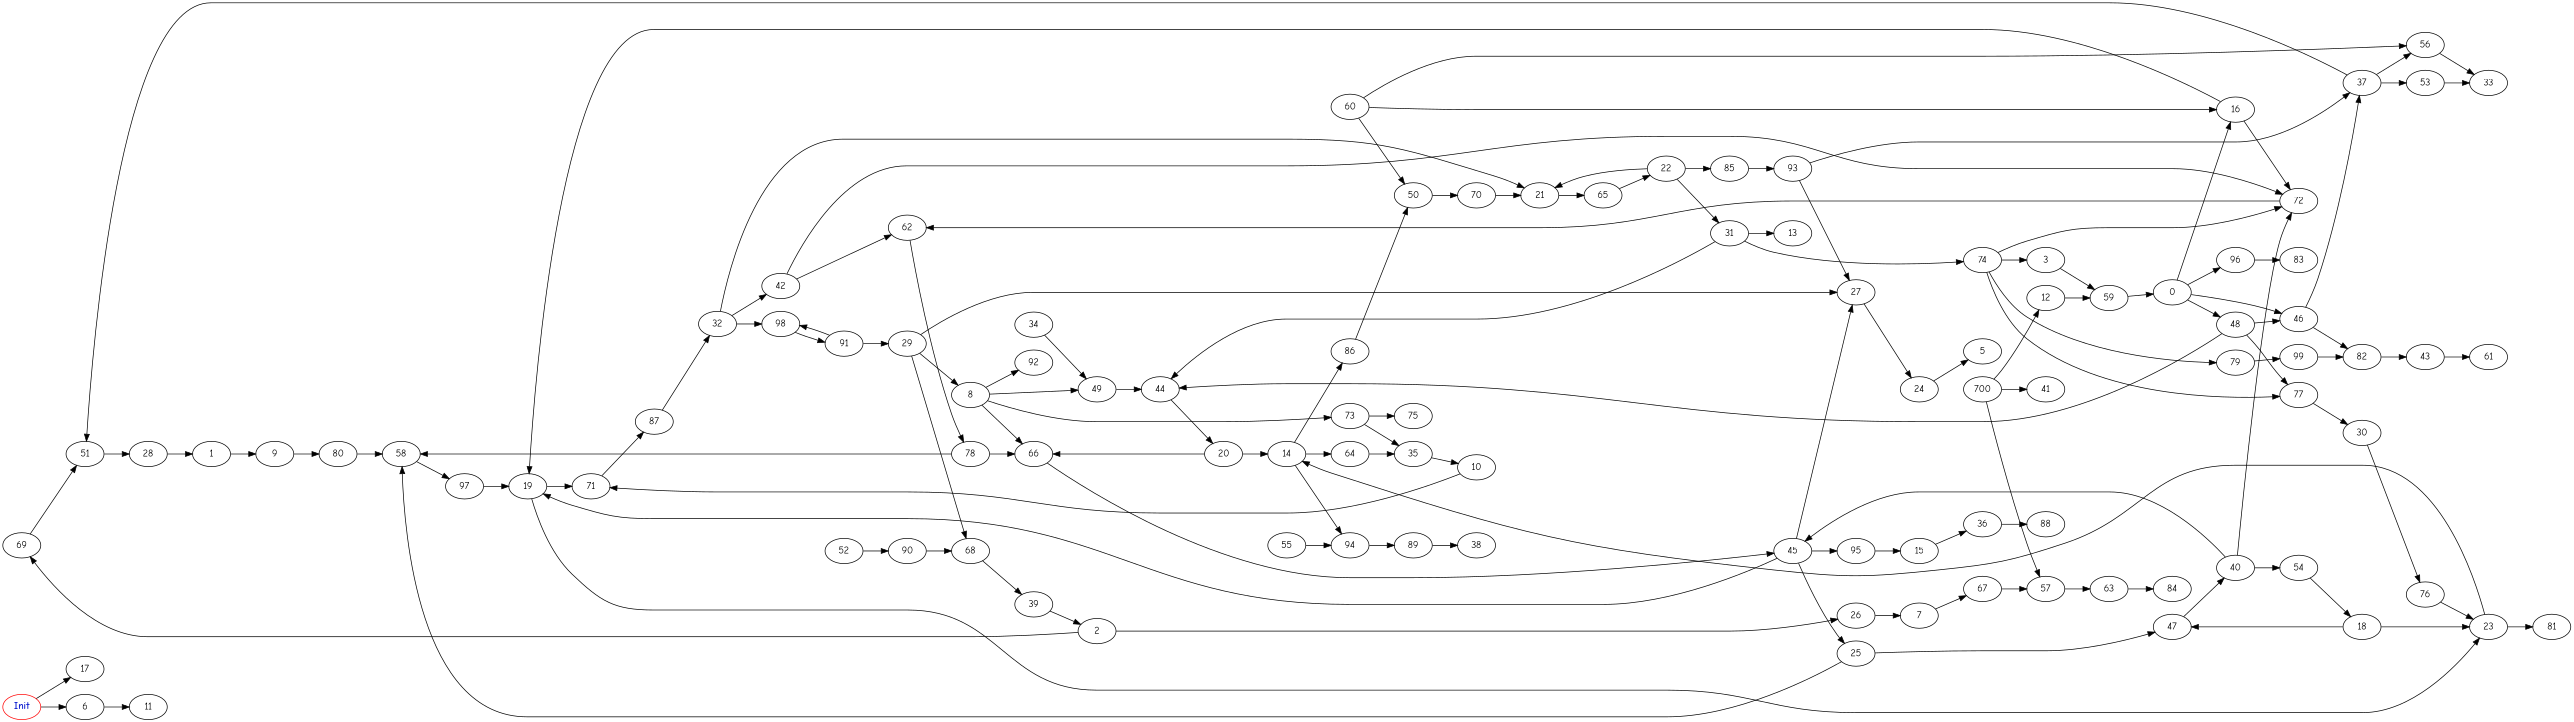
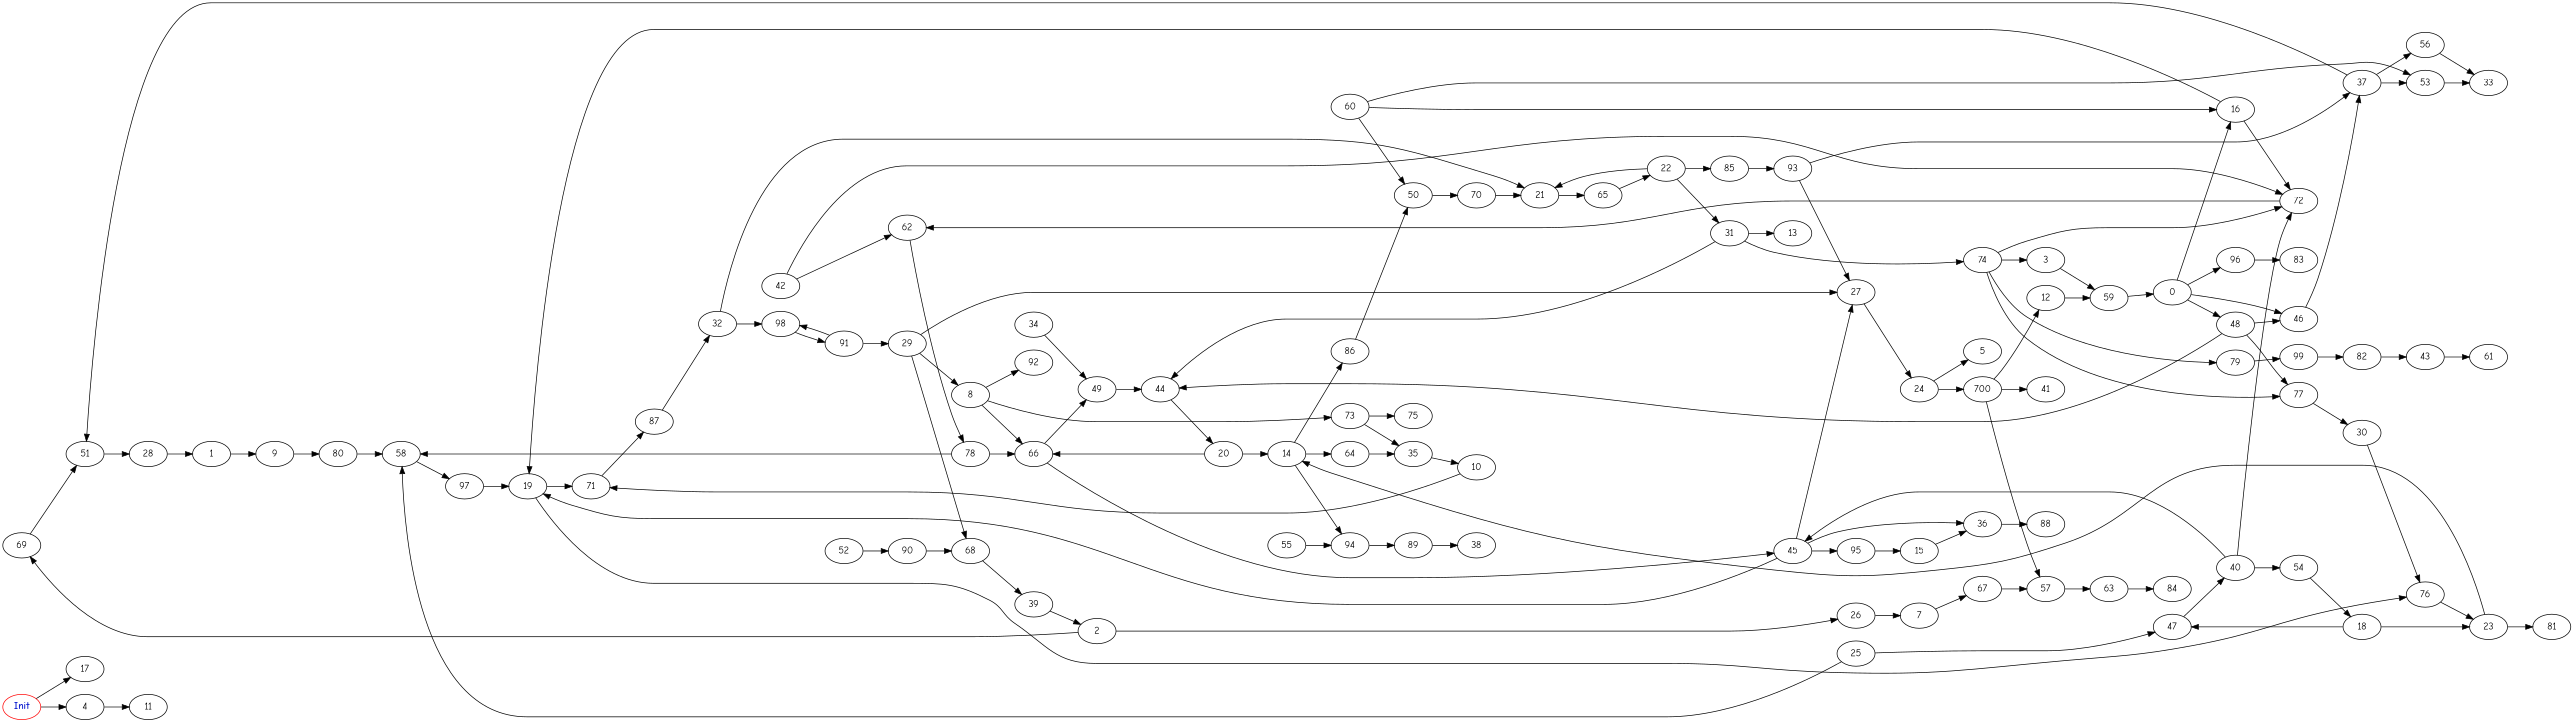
(1877, 56) -> (1886, 83)
(746, 307) -> none
(2327, 336) -> none
none -> (1947, 389)
(1030, 392) -> (1063, 424)
(1817, 602) -> (1881, 525)
(1477, 690) -> (1443, 663)
(85, 707) -> (85, 707)
